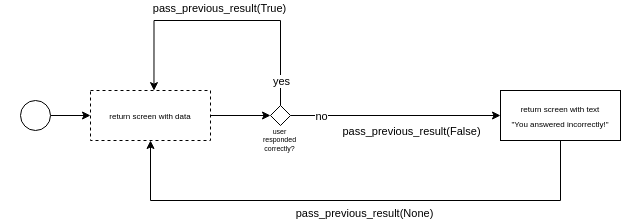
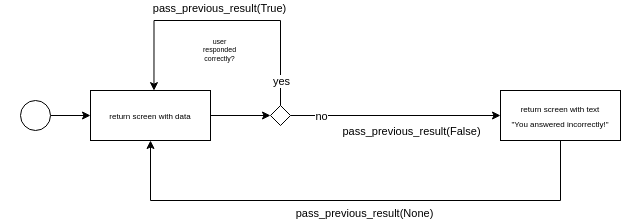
(151, 116) -> (151, 116)
(280, 141) -> (220, 51)
